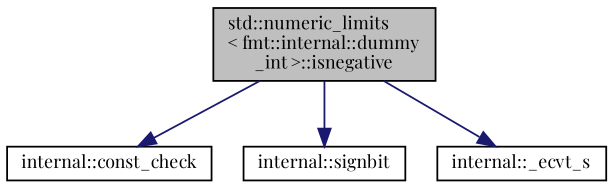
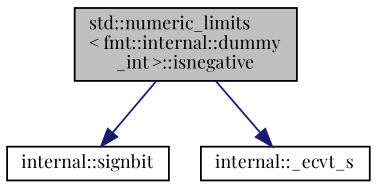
(109, 164) -> none
